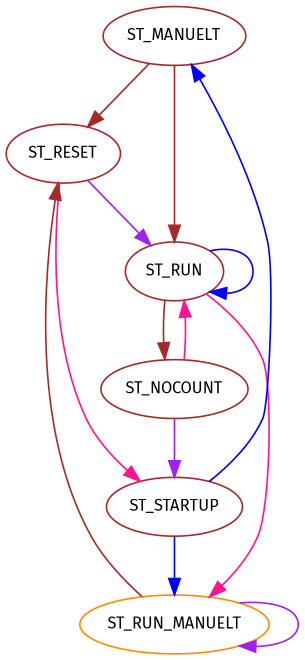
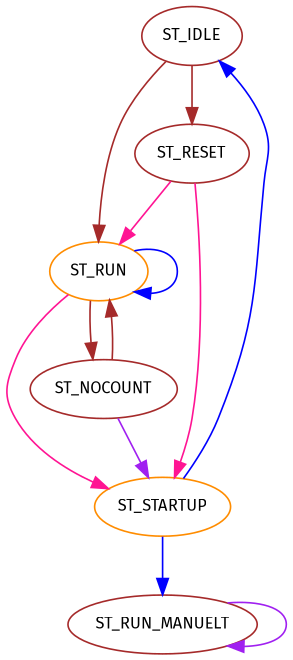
(174, 36) -> (192, 36)
(114, 207) -> (151, 206)
(174, 271) -> (99, 271)
(185, 338) -> (113, 338)
(52, 411) -> none
(269, 435) -> (8, 398)
(174, 507) -> (163, 507)
(174, 624) -> (163, 624)
